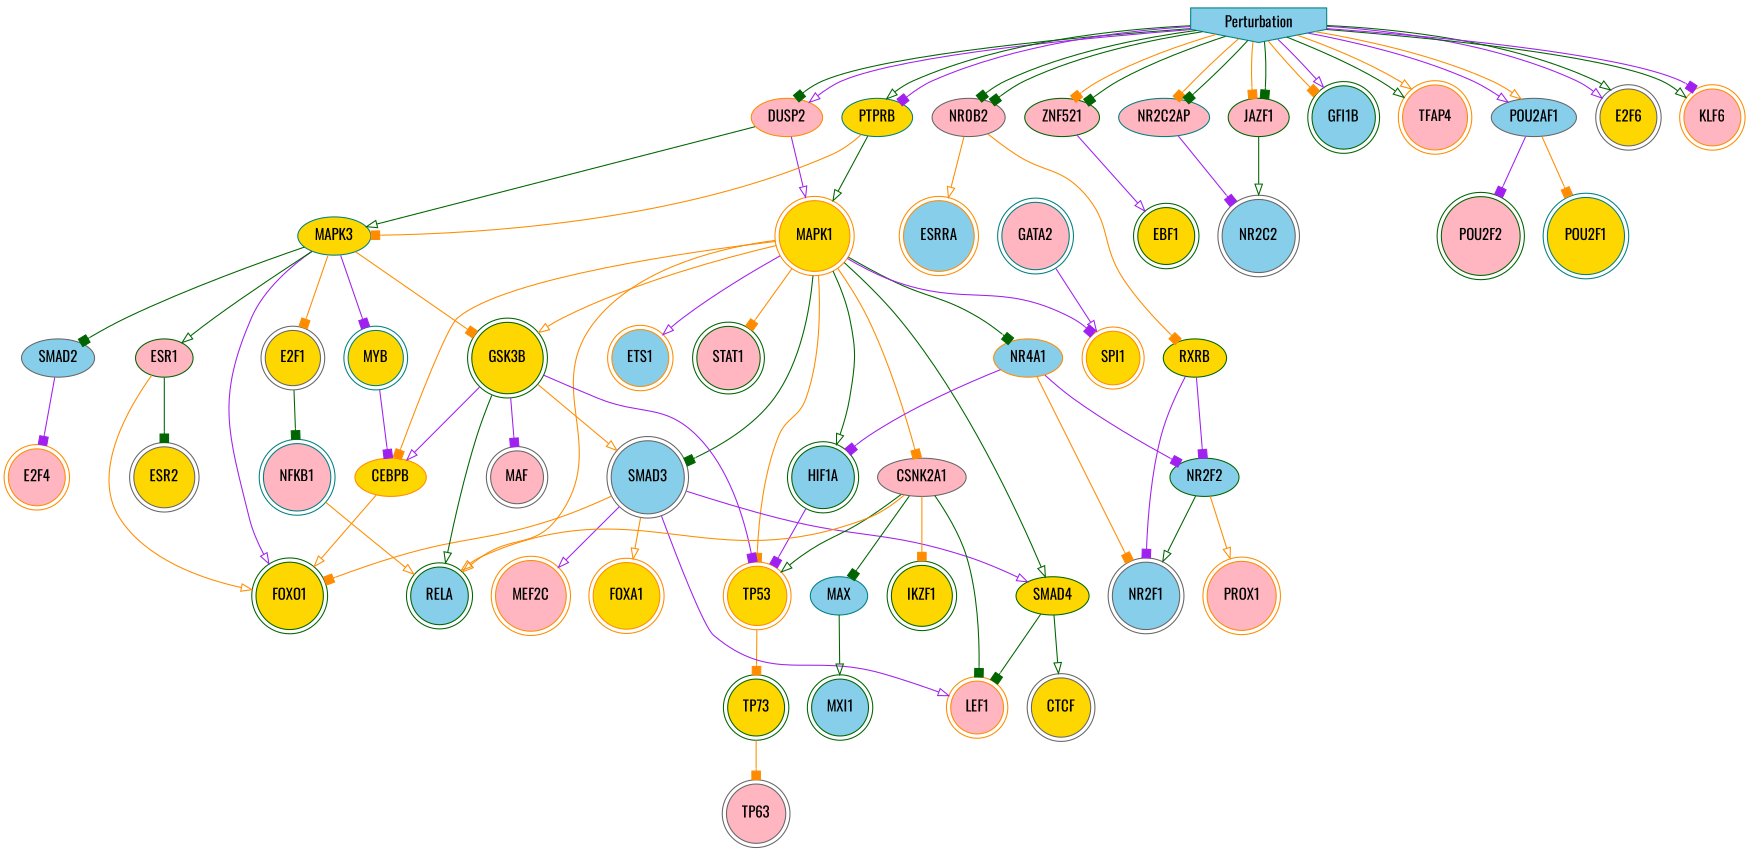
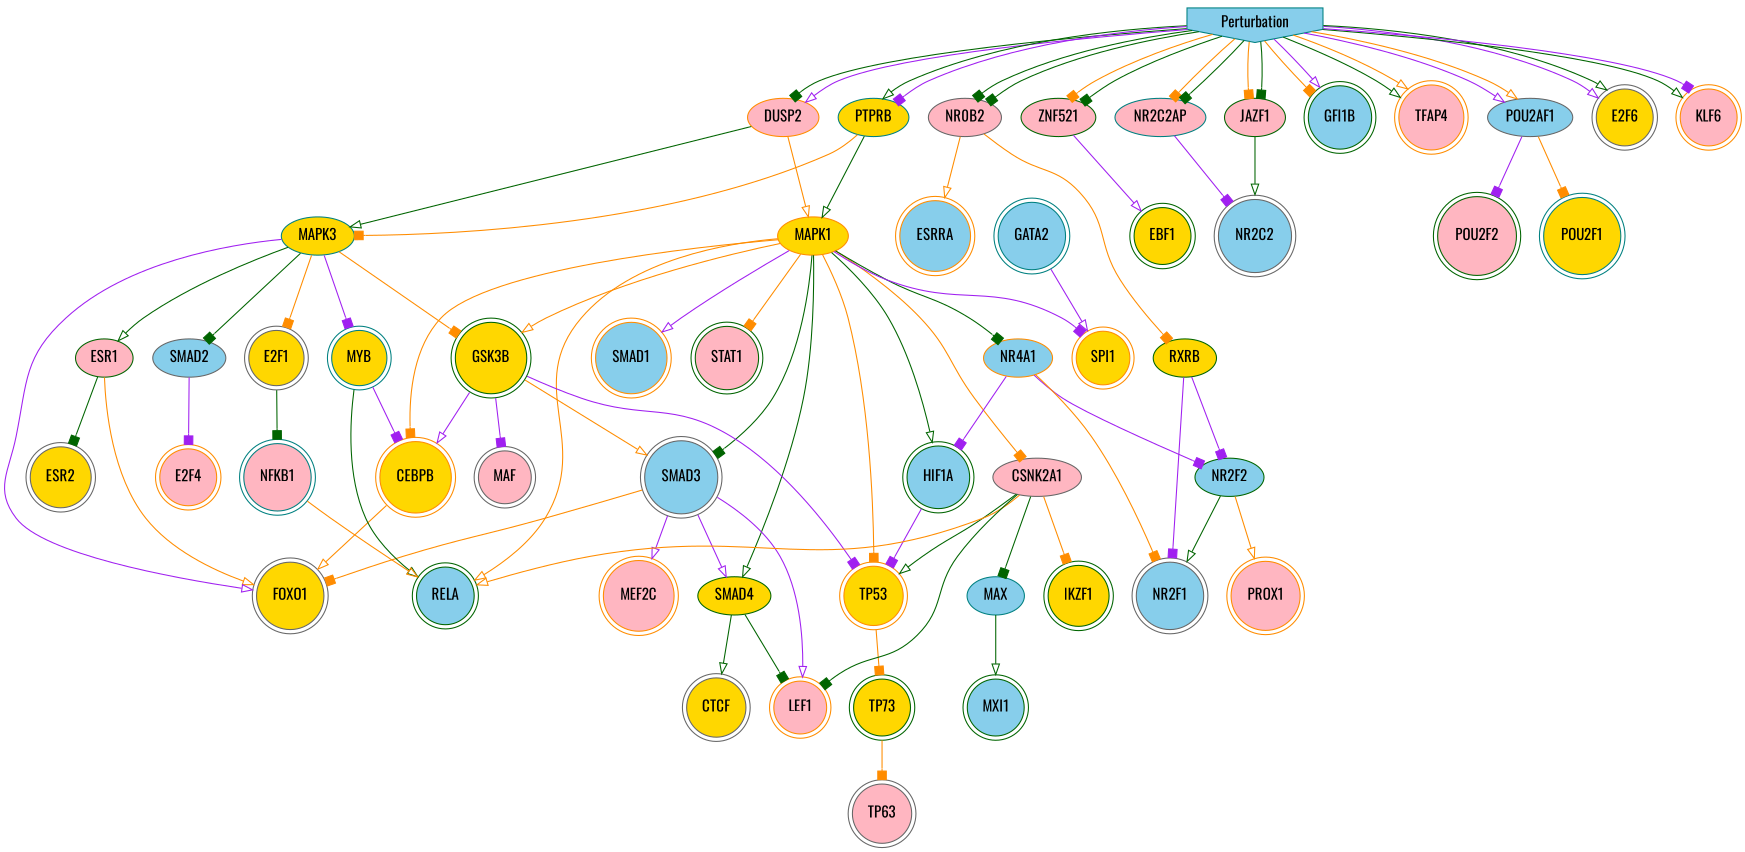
(797, 160) -> (797, 173)
(815, 236) -> (813, 236)
(1036, 236) -> (1032, 236)
(640, 358) -> (631, 358)
(466, 473) -> (356, 489)
(391, 477) -> (416, 477)
(290, 596) -> (290, 596)
(627, 596) -> none
